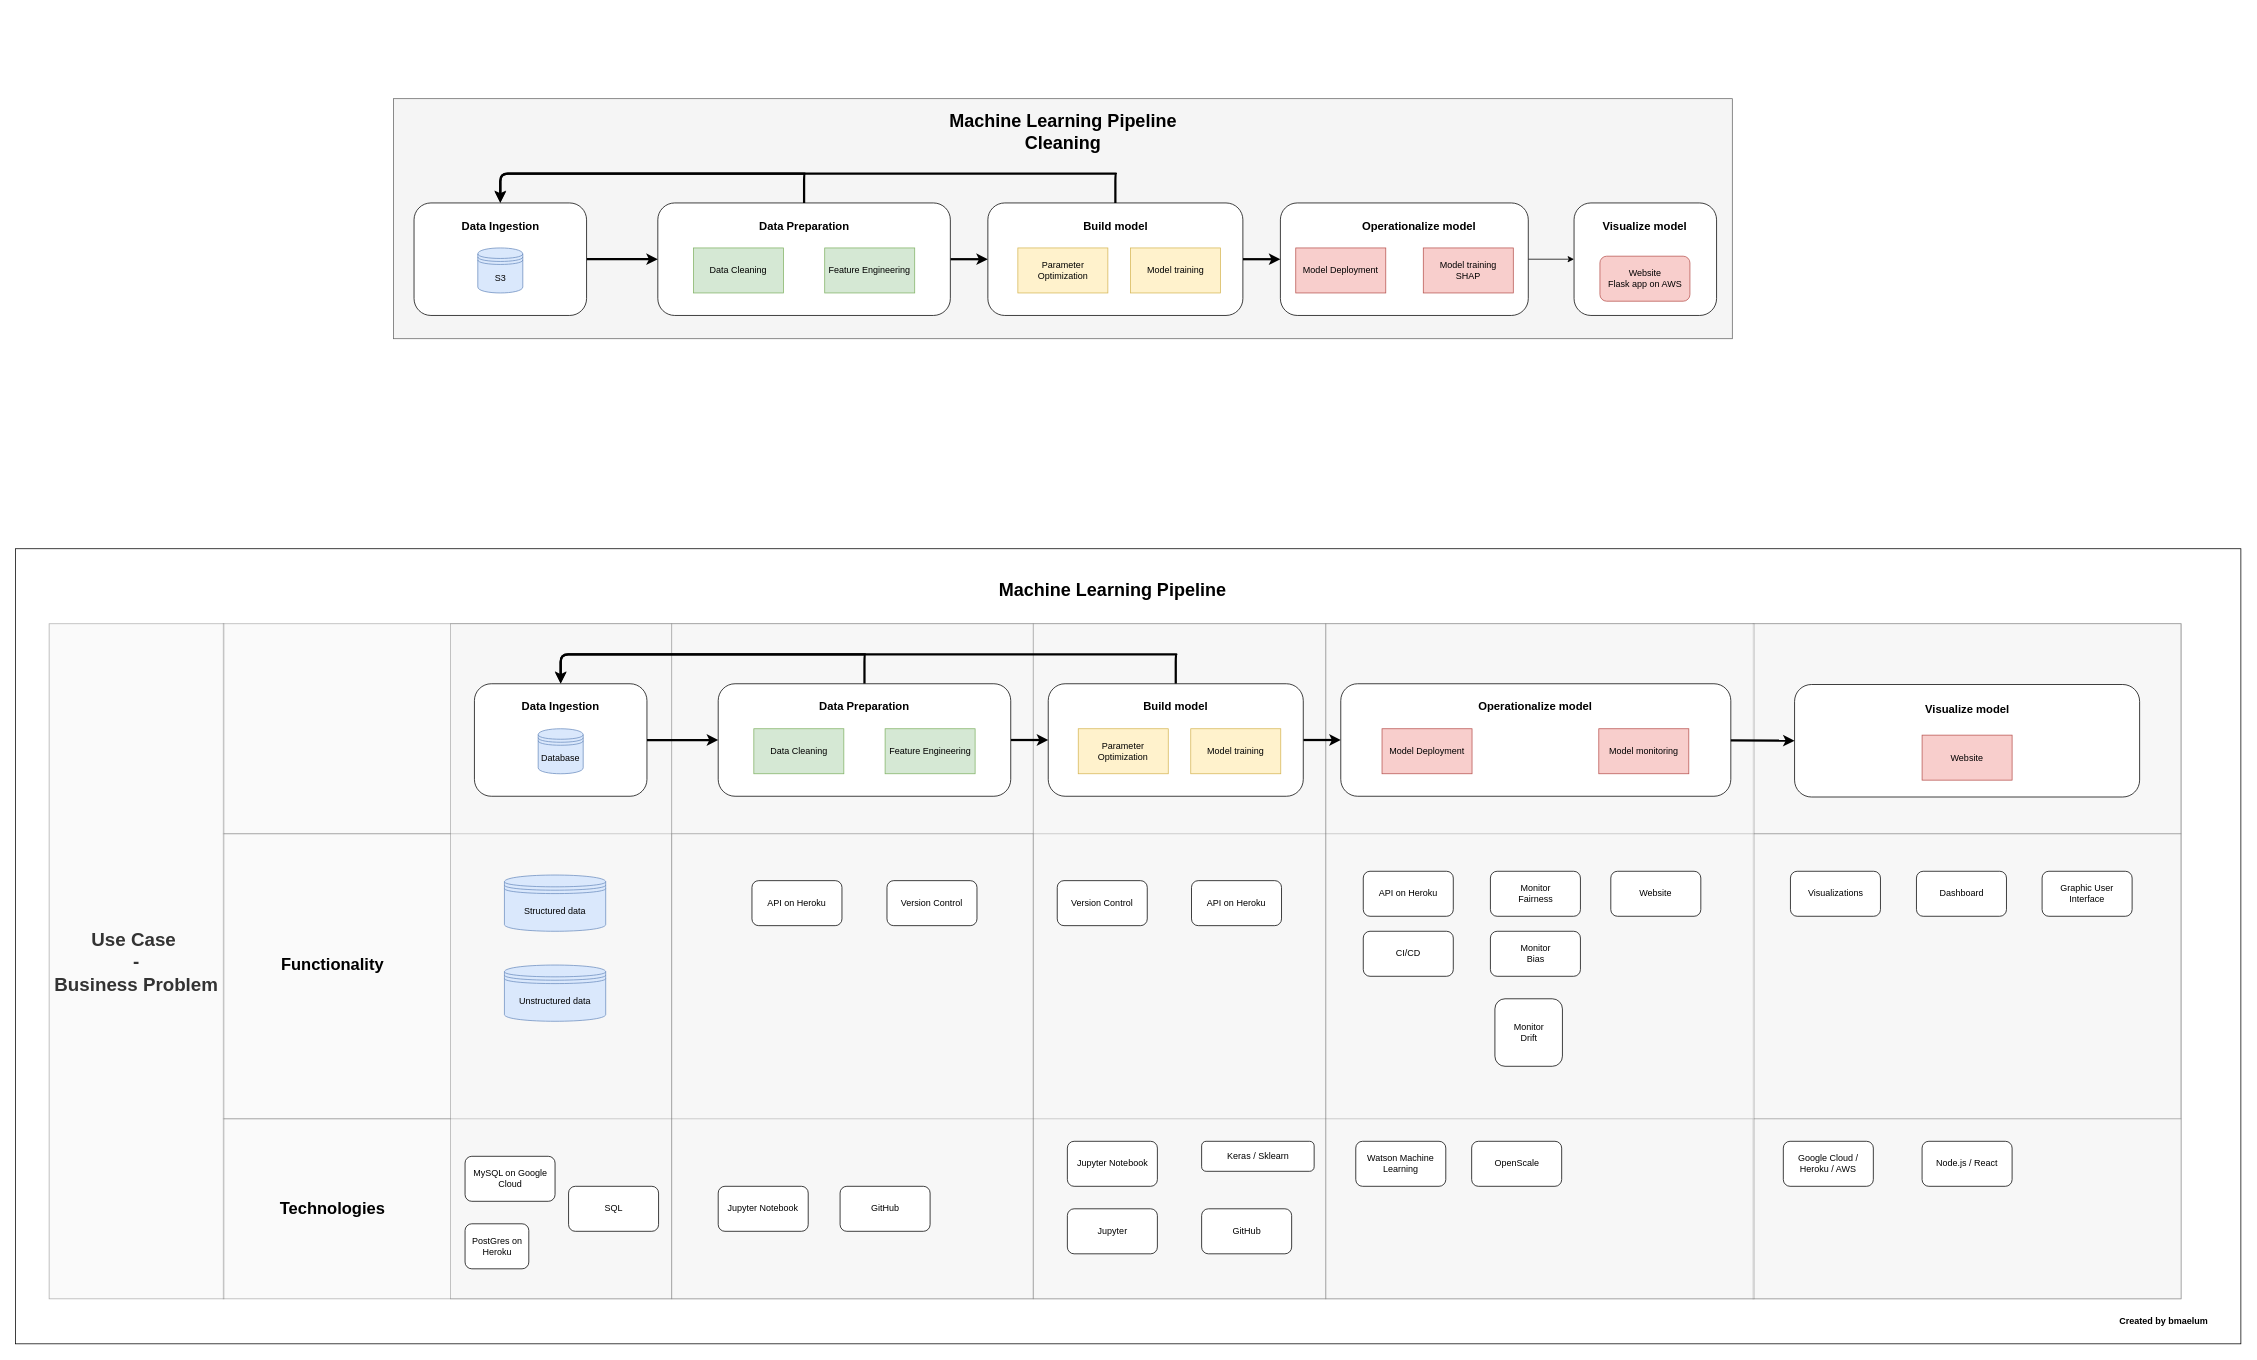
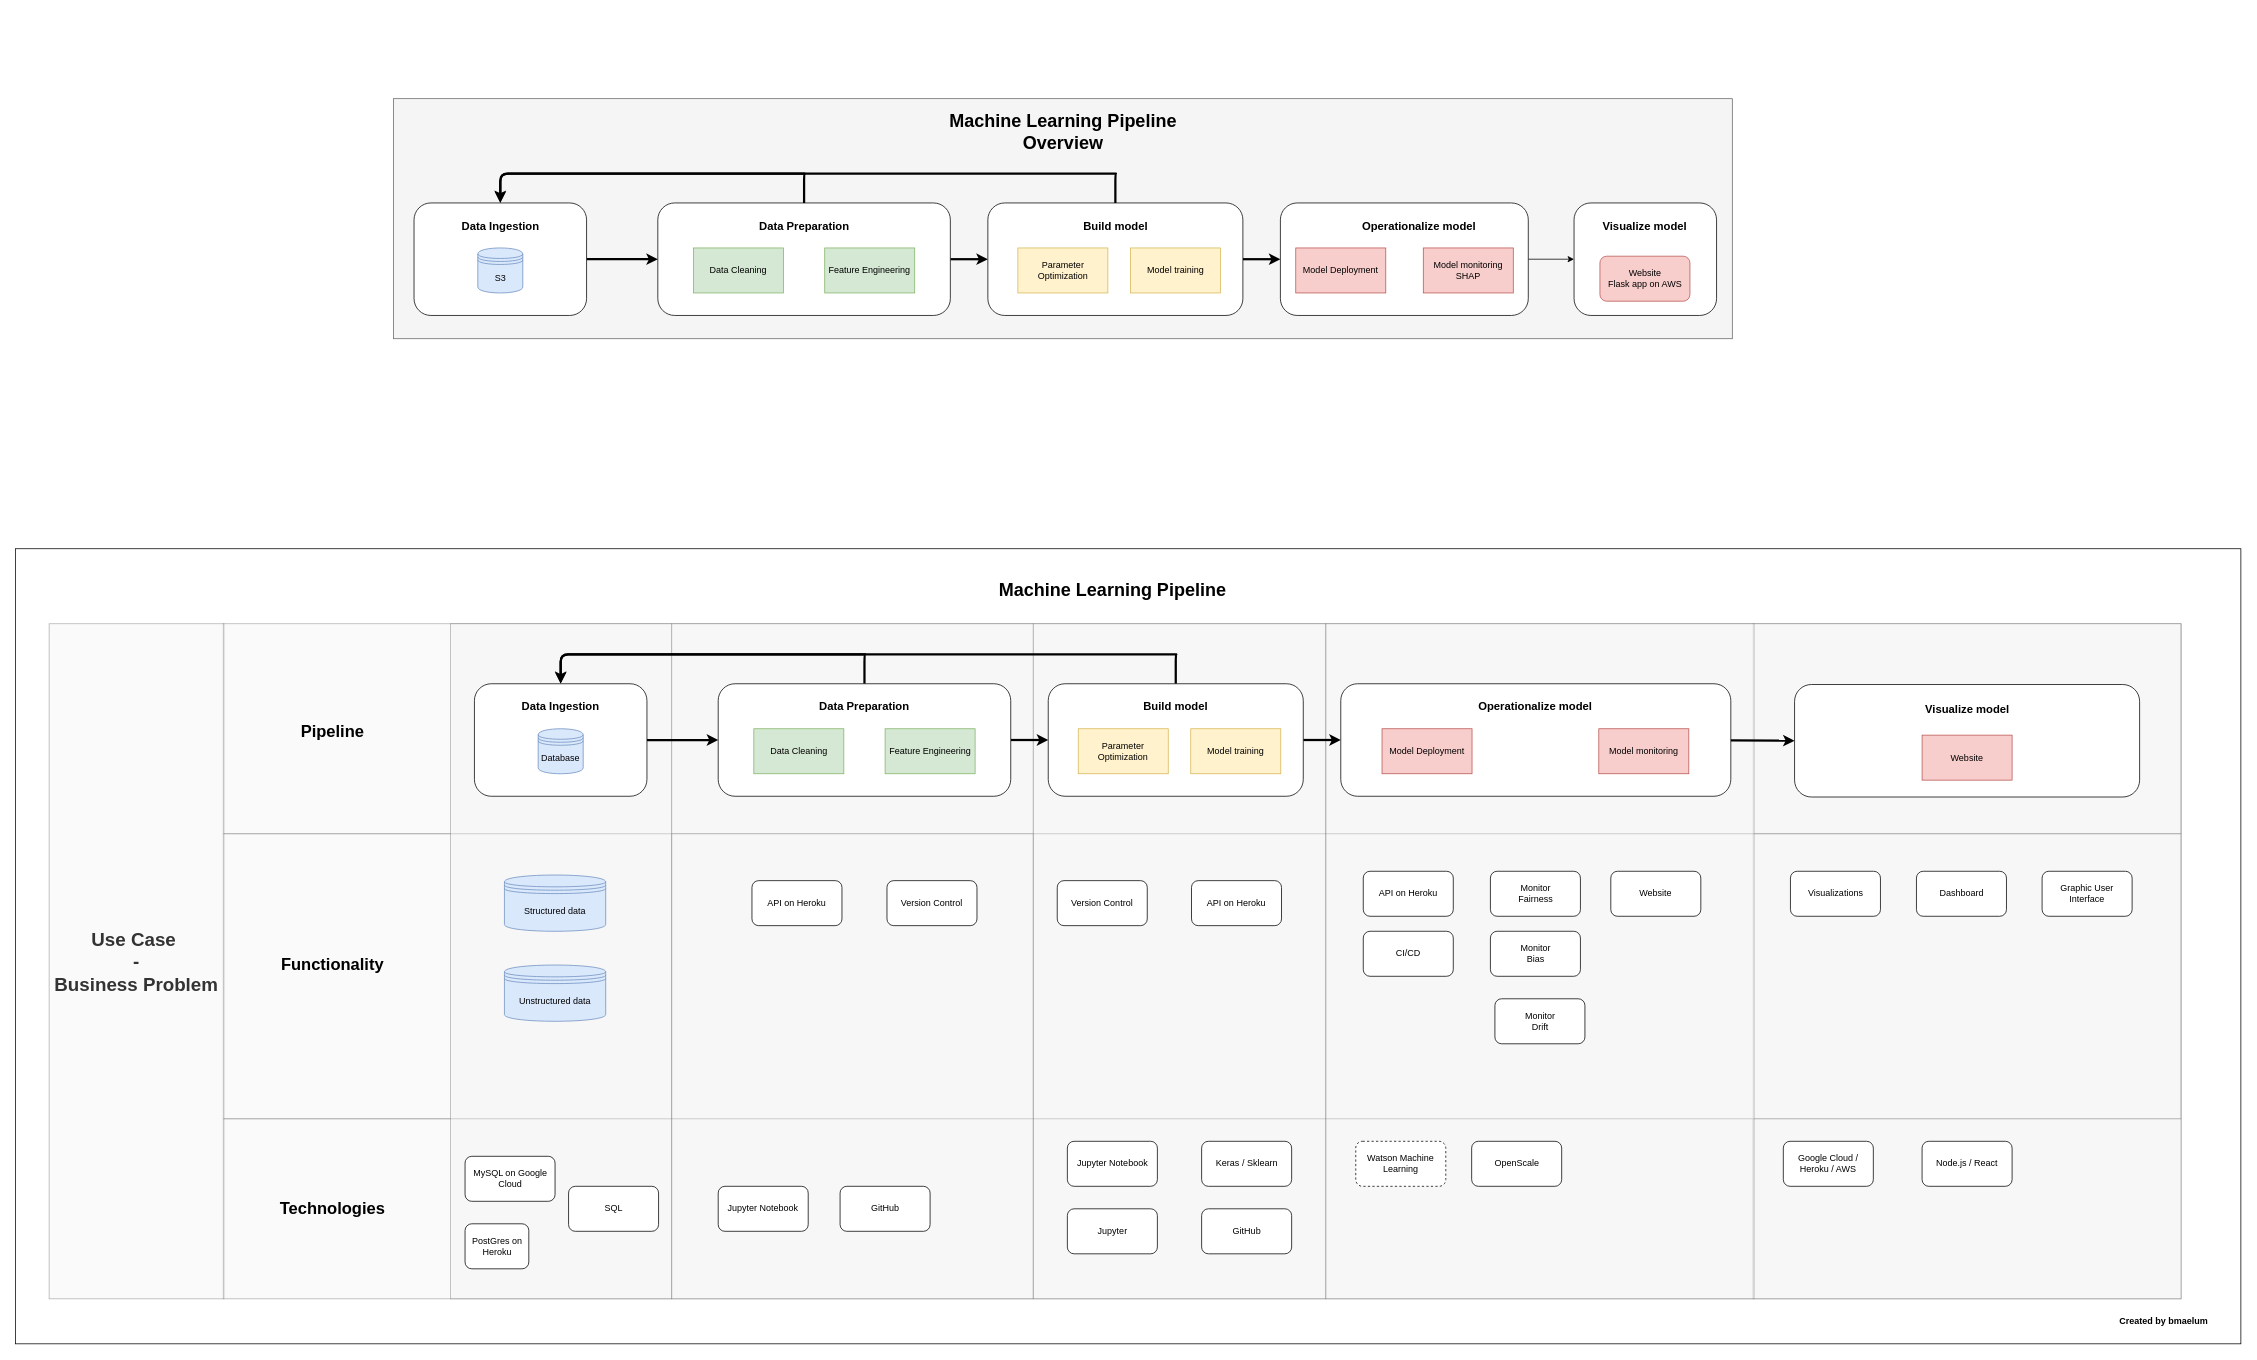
(1063, 132) -> (1063, 132)
(1468, 270) -> (1468, 270)
none -> (332, 732)
(1529, 1032) -> (1540, 1021)
(1258, 1156) -> (1247, 1164)
(1401, 1164) -> (1401, 1164)
